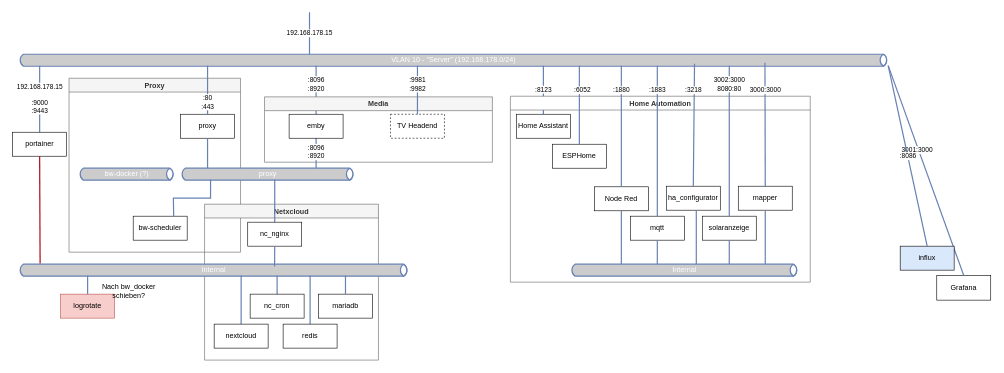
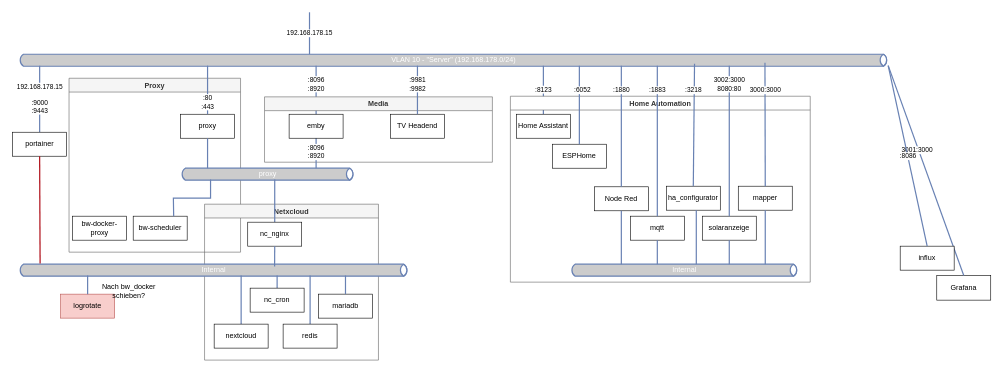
(417, 126) -> (417, 126)
(126, 174) -> none
none -> (99, 228)
(927, 258) -> (927, 258)
(277, 306) -> (277, 300)
